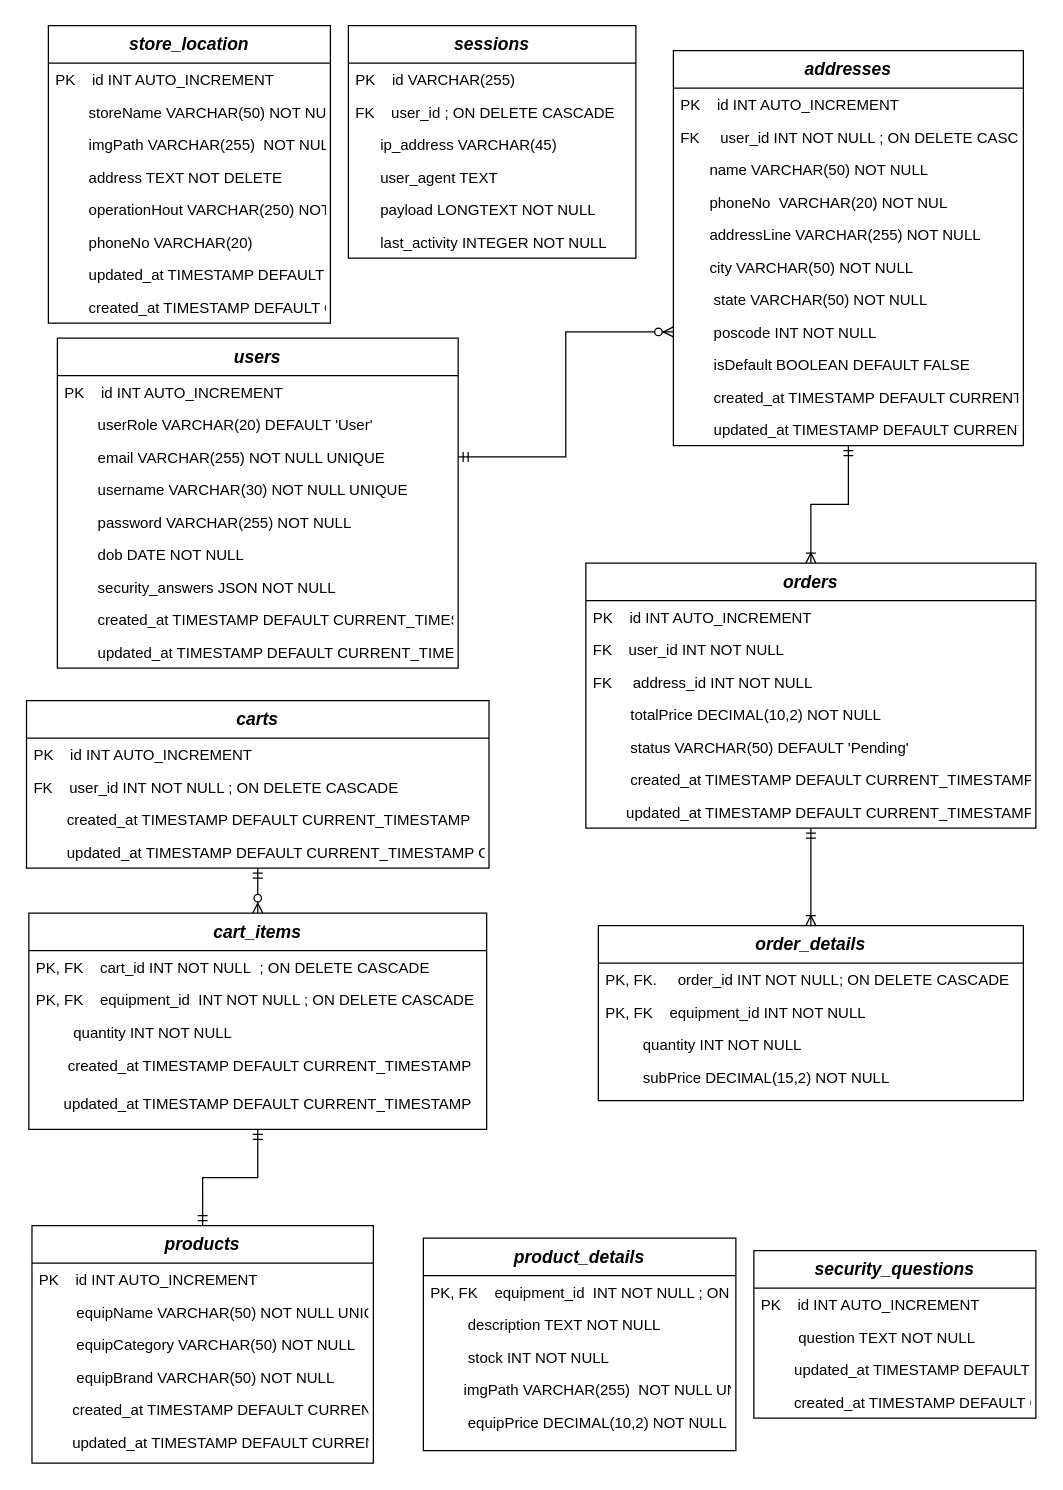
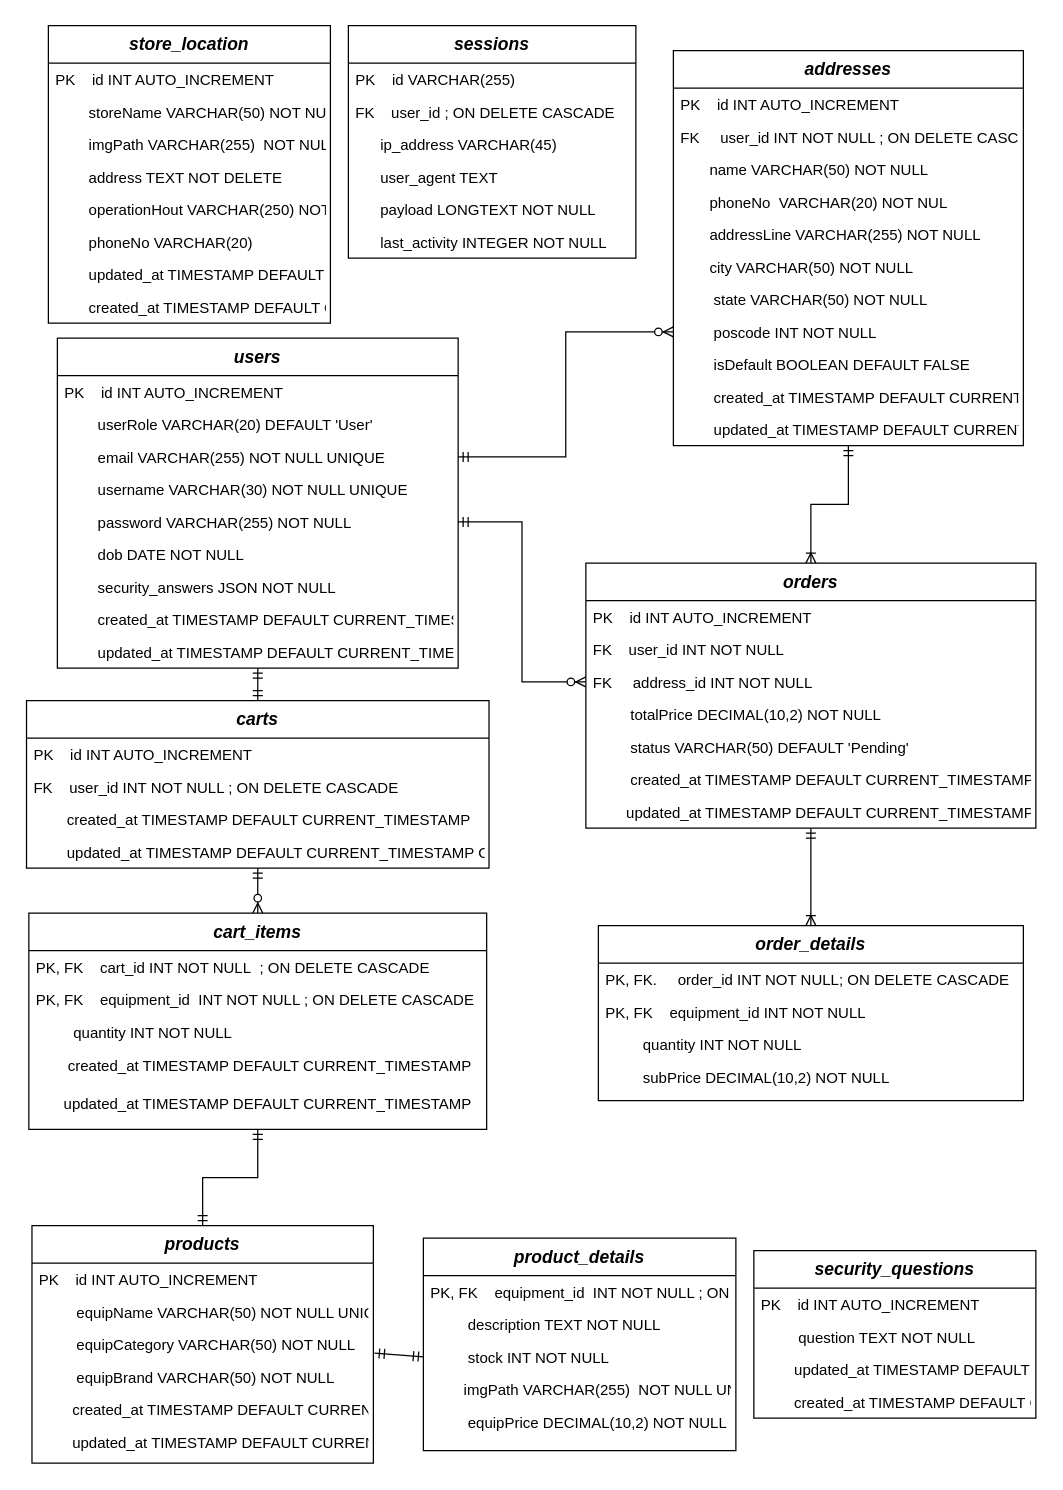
none -> (522, 601)
none -> (258, 685)
(725, 1078) -> (725, 1078)
none -> (398, 1355)
